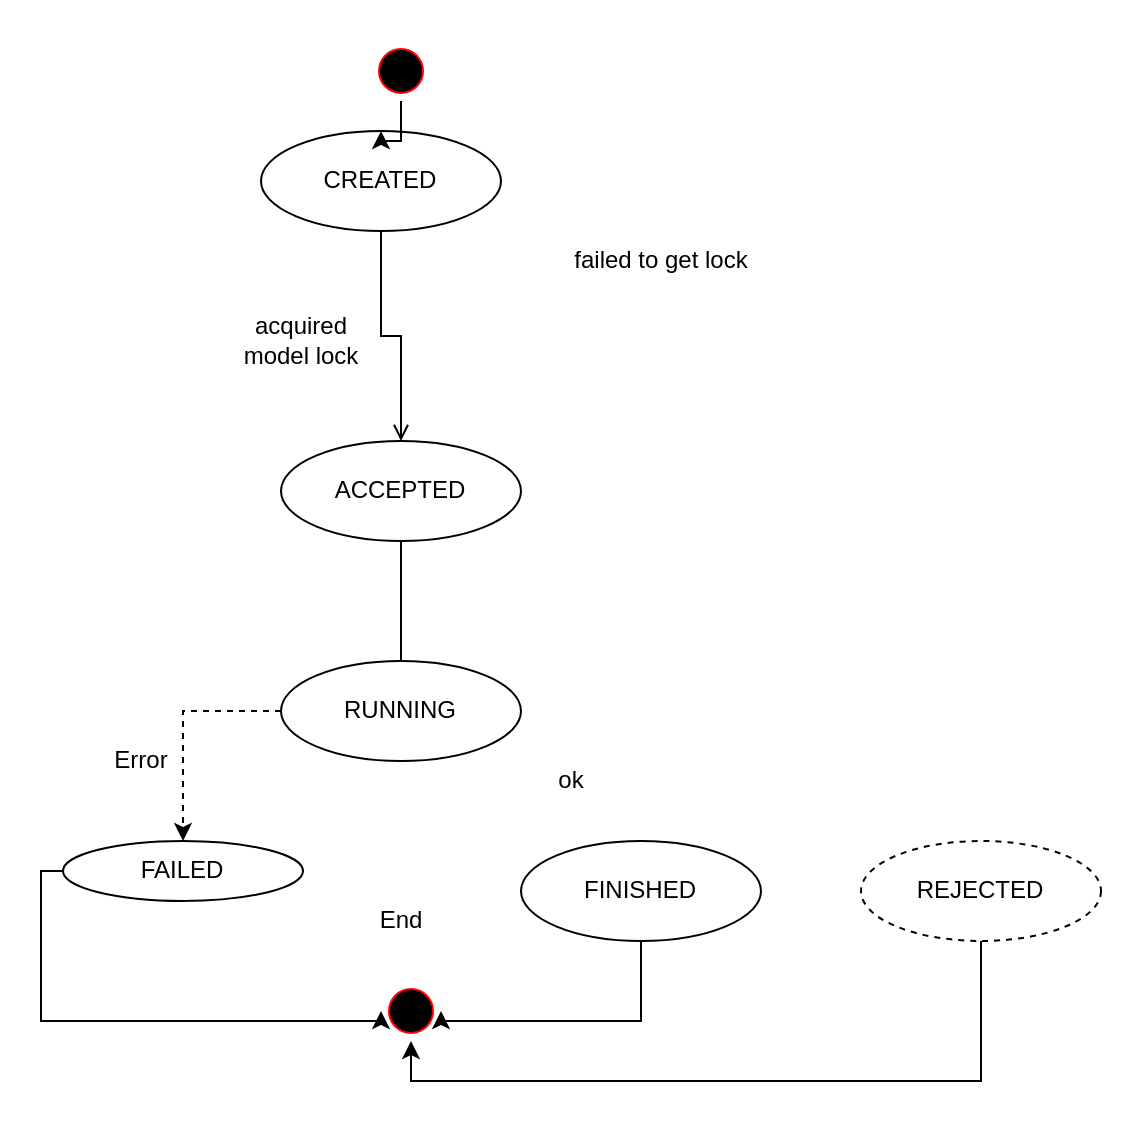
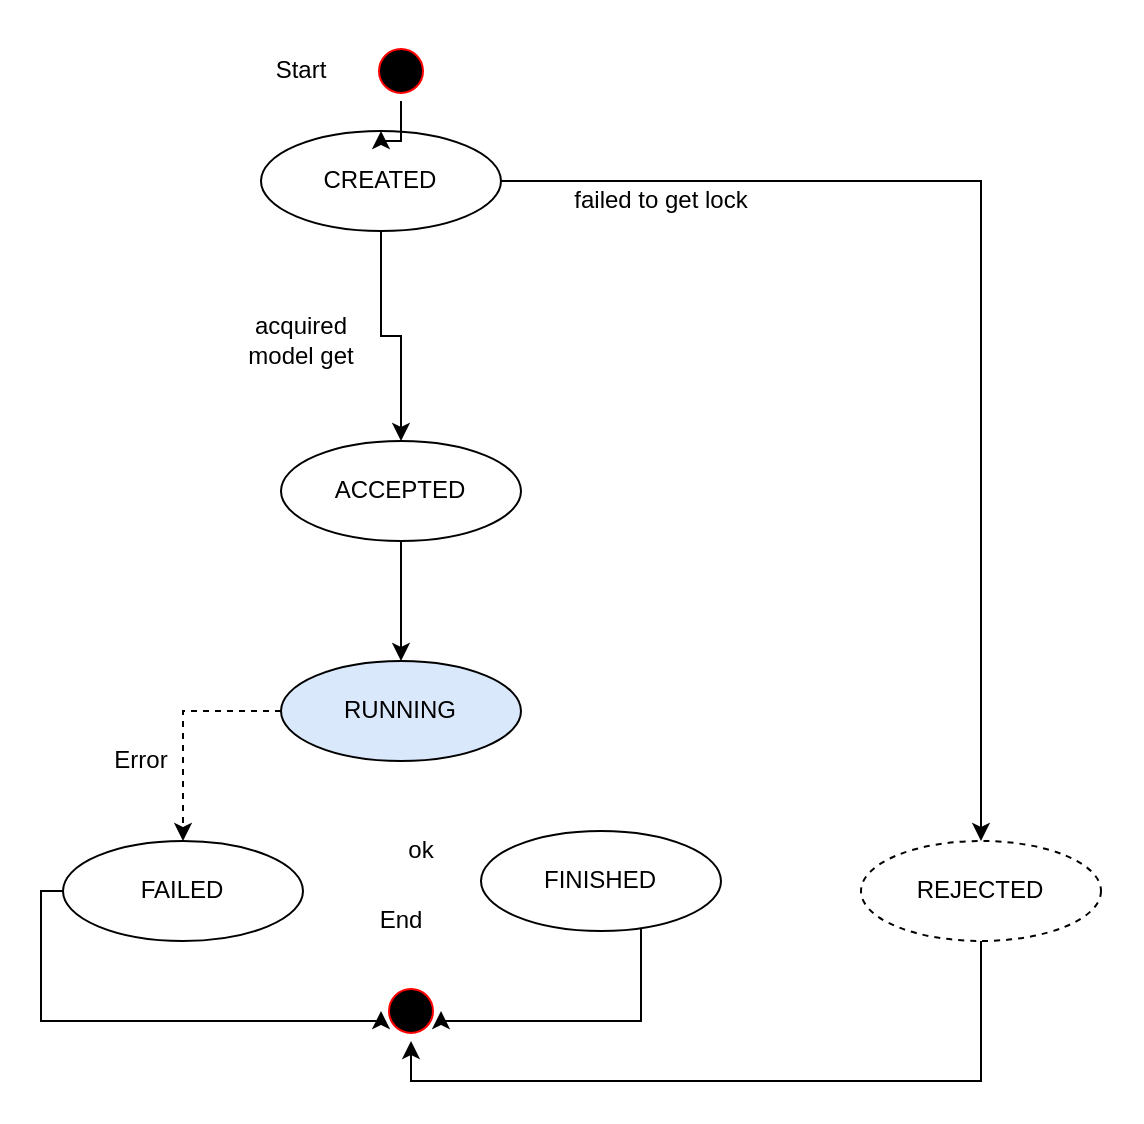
none -> (301, 71)
(661, 261) -> (661, 201)
none -> (981, 264)
(302, 341) -> (302, 341)
(401, 428) -> (401, 426)
(401, 651) -> (401, 646)
(401, 711) -> (401, 711)
(571, 781) -> (421, 851)
(183, 871) -> (183, 891)
(641, 891) -> (601, 881)
